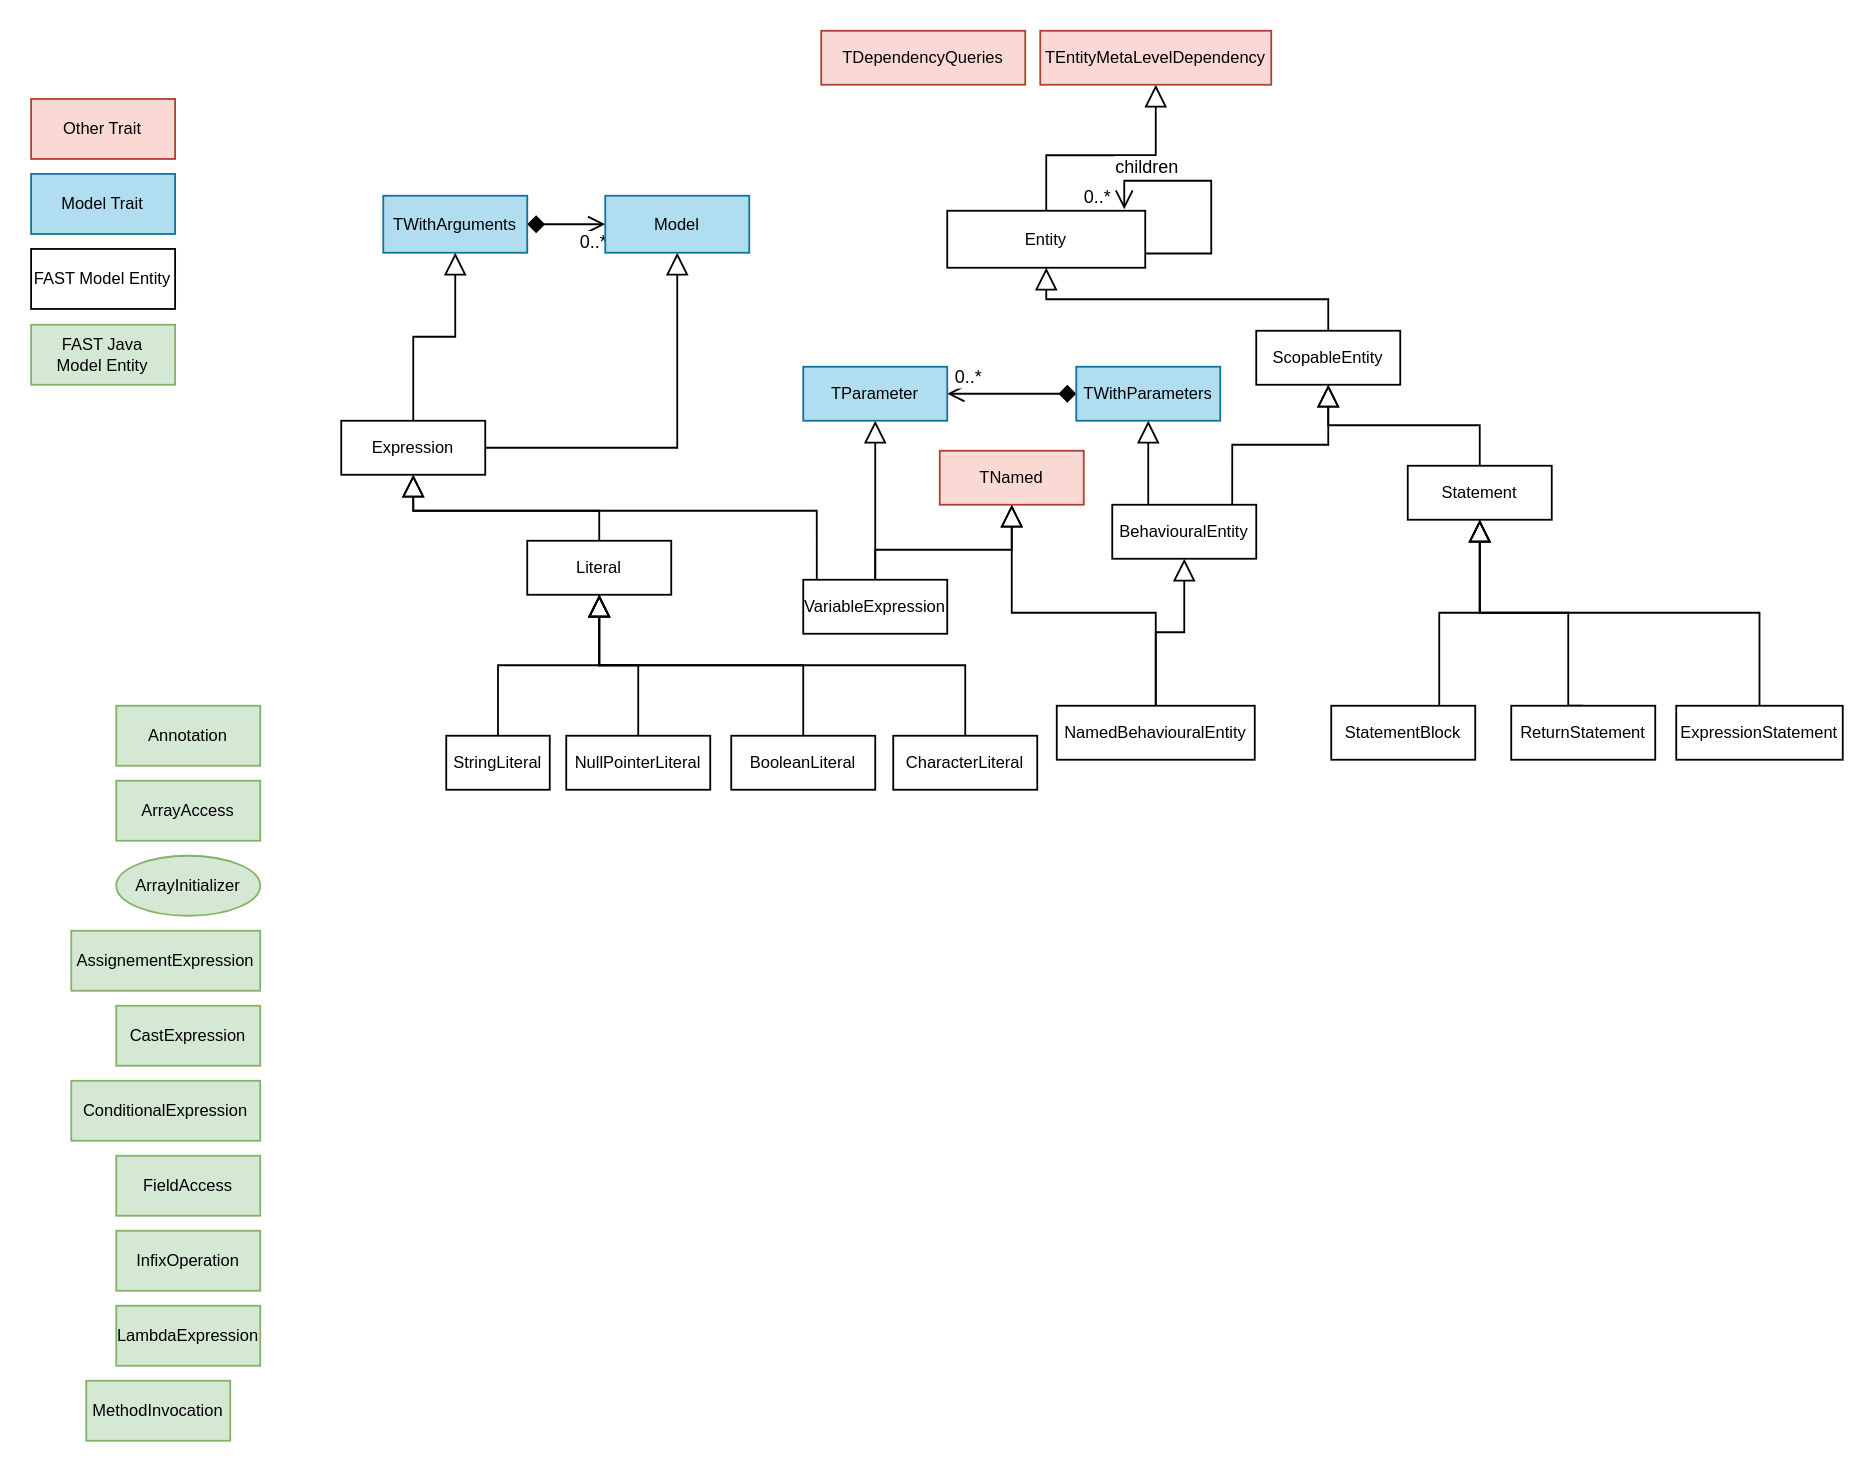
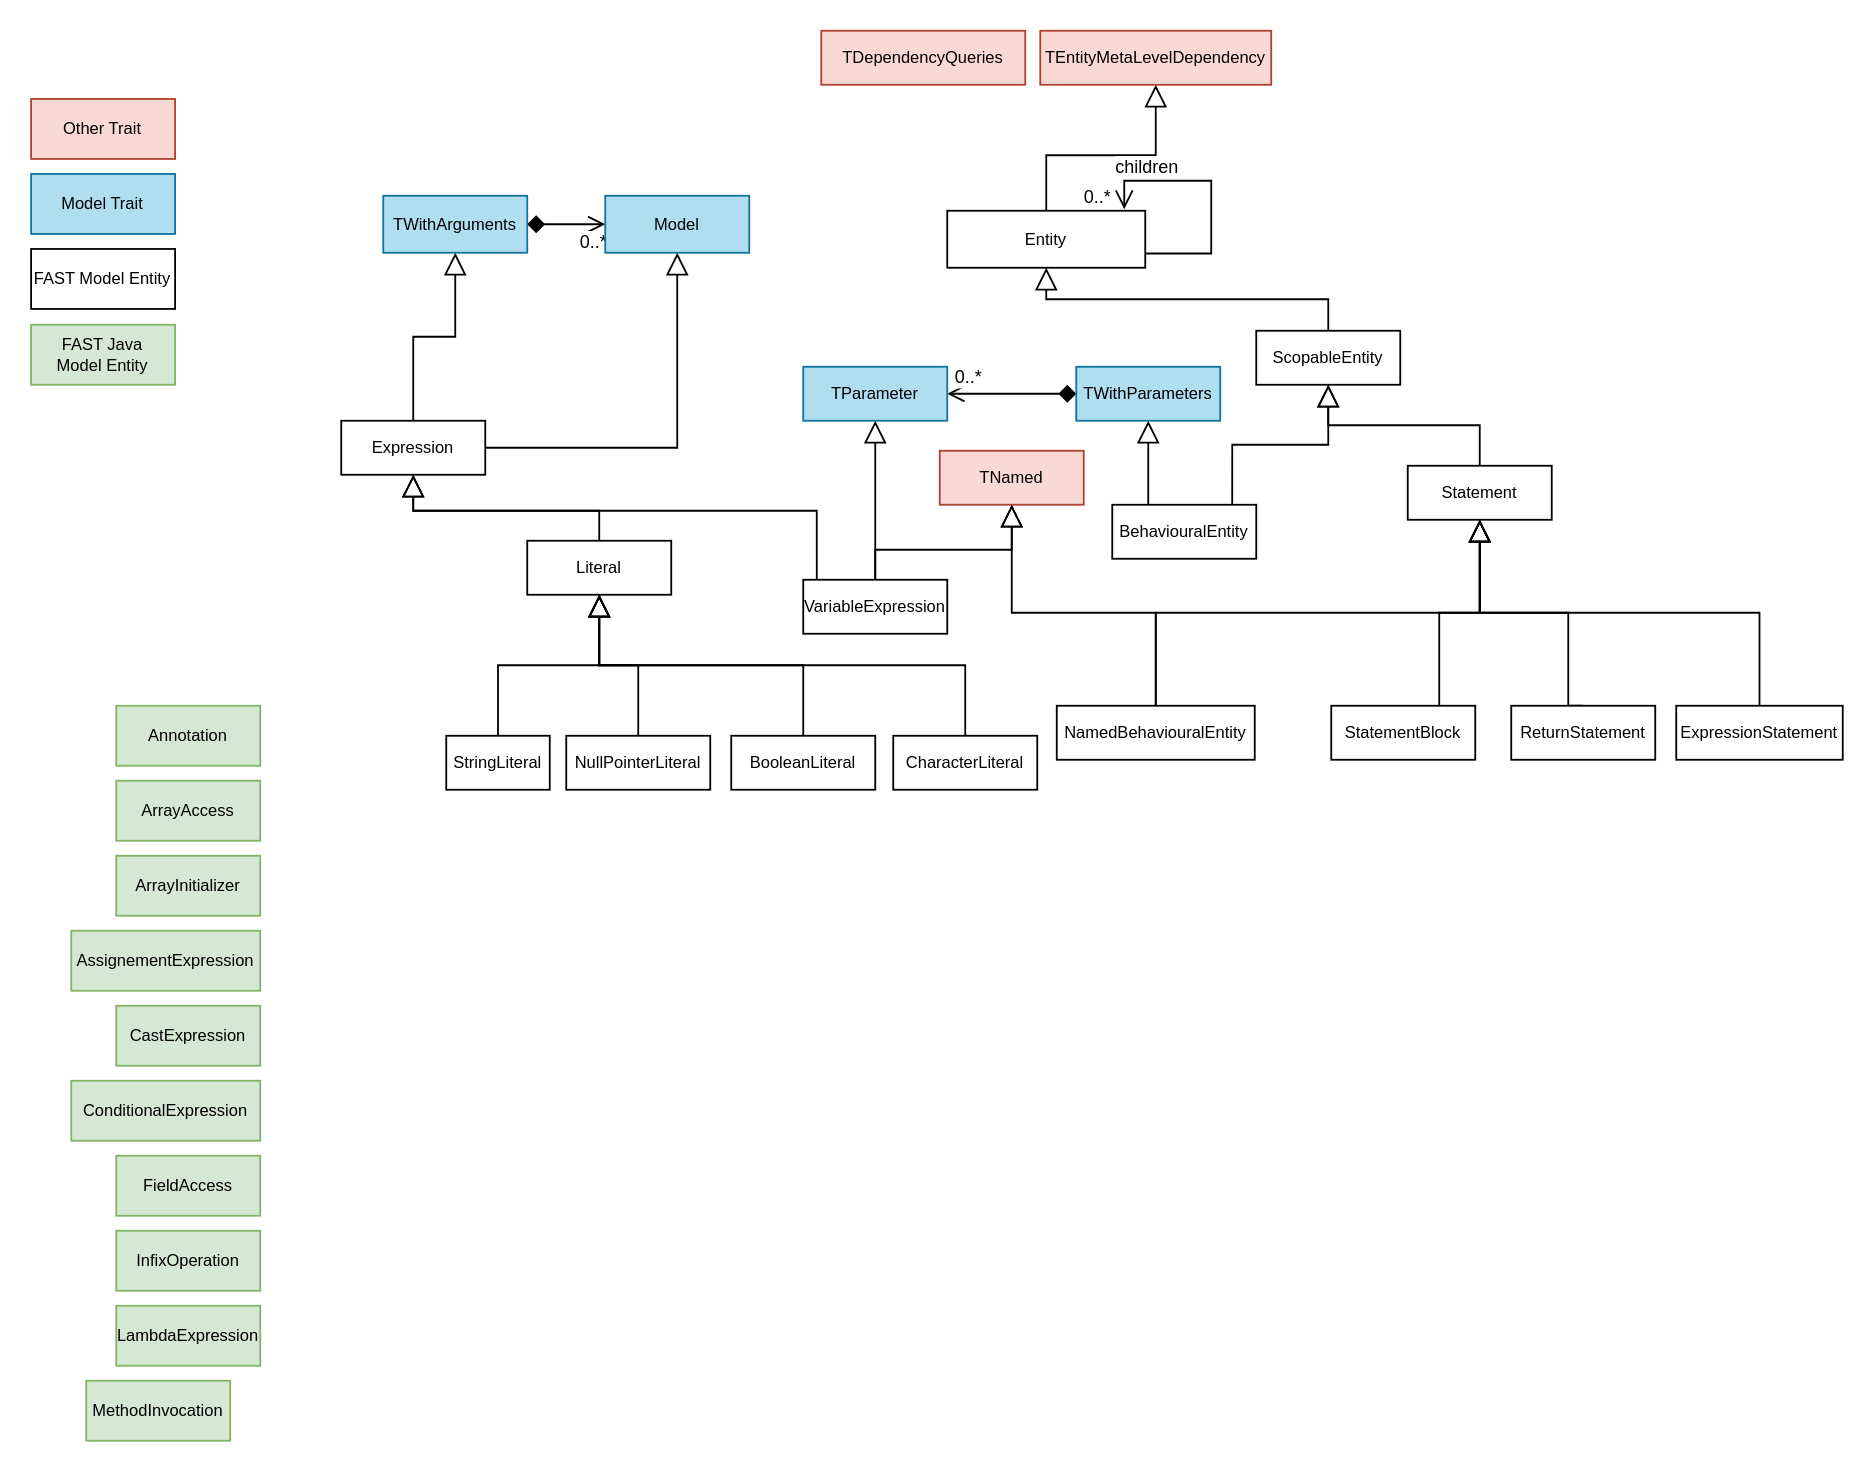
(1184, 625) -> (1296, 613)
(188, 886) -> (188, 886)
